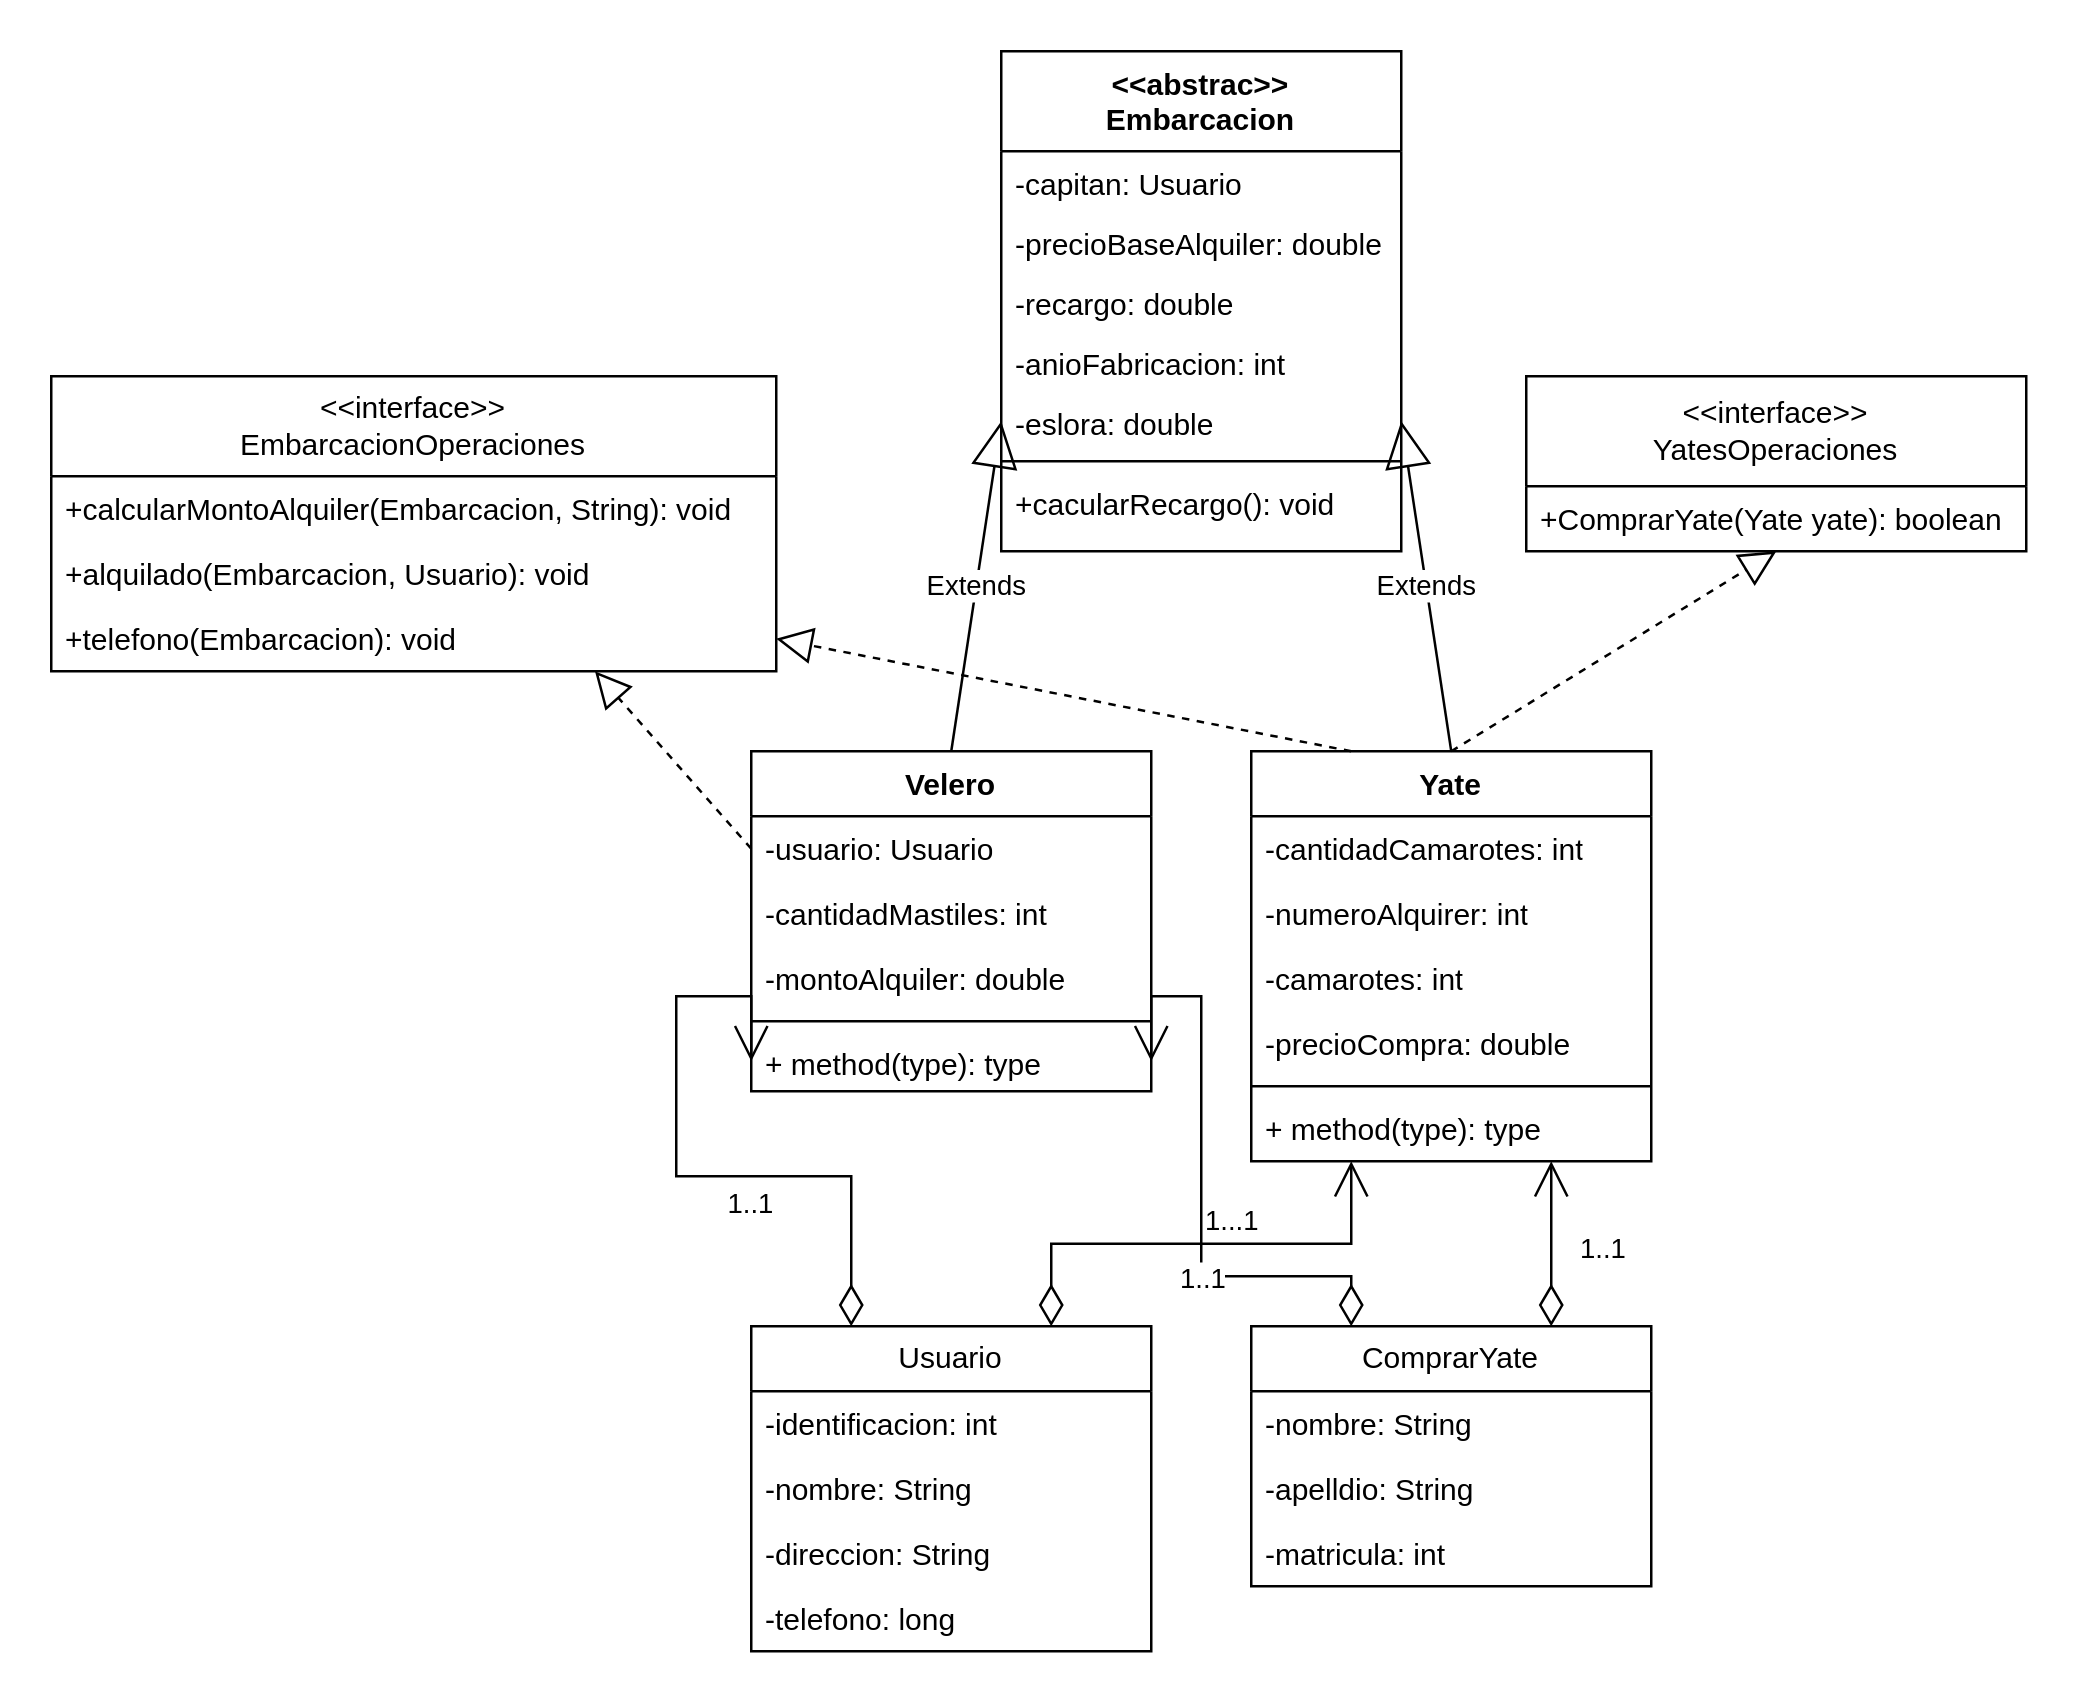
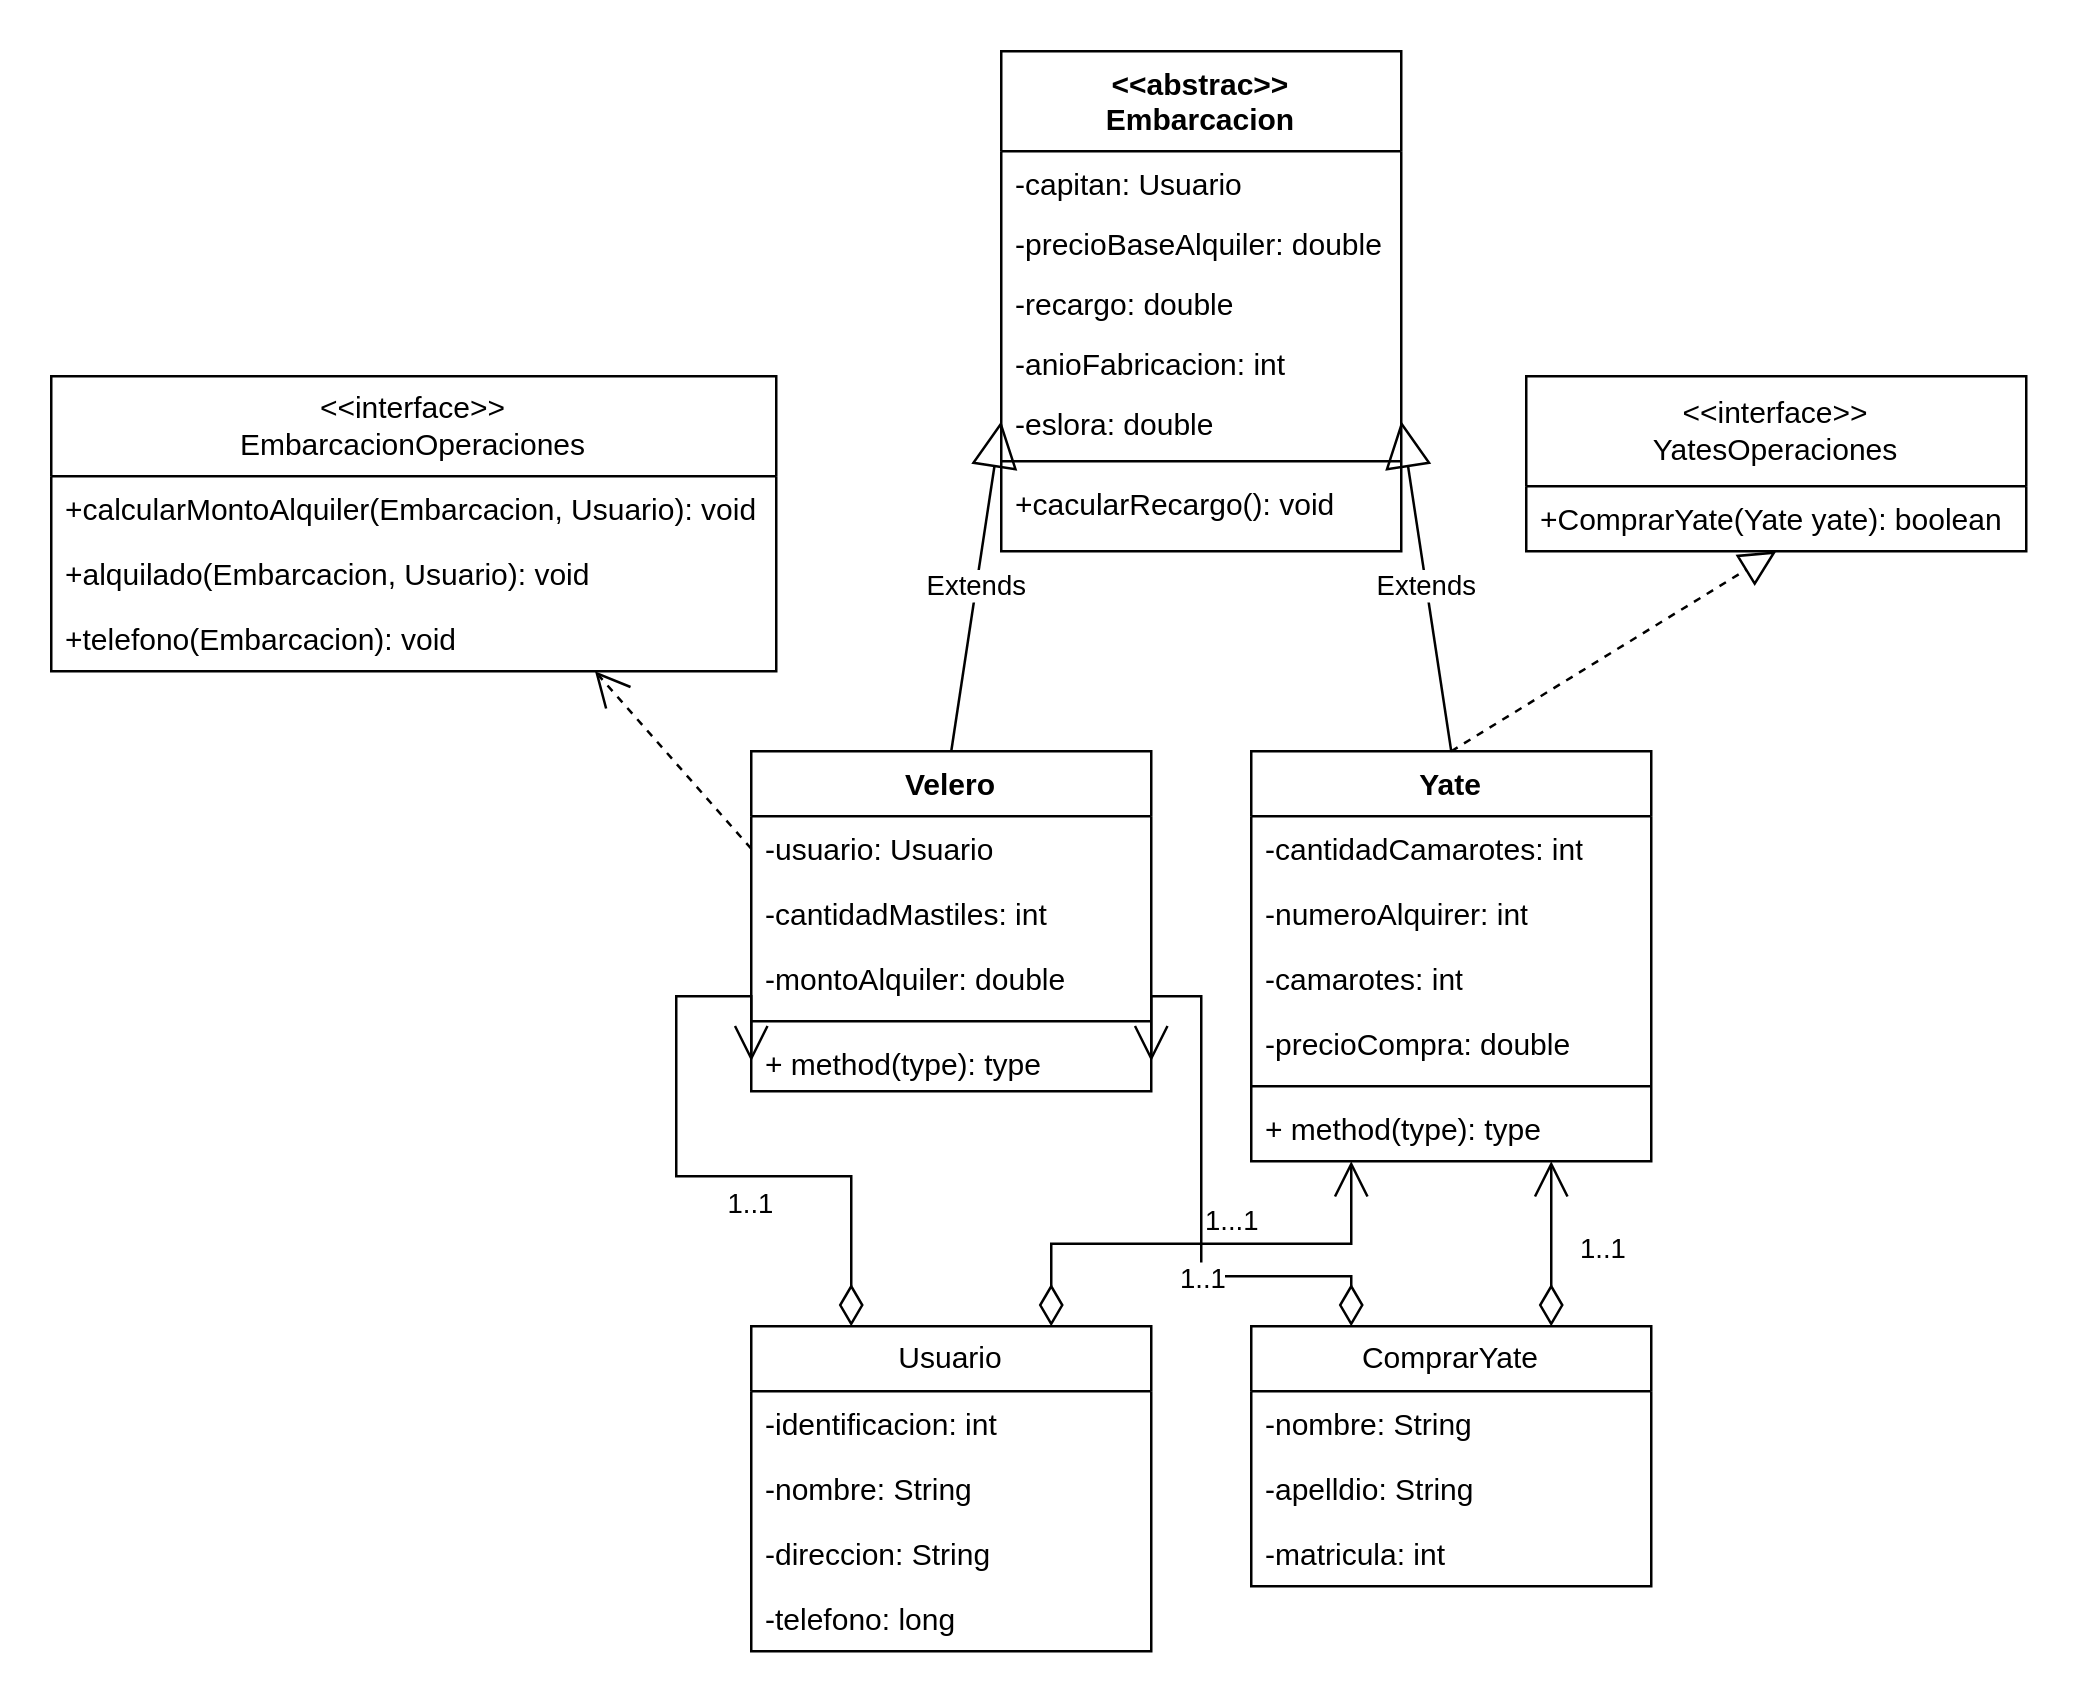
(416, 530) -> (416, 530)
(619, 699) -> (609, 688)
(1159, 714) -> none
